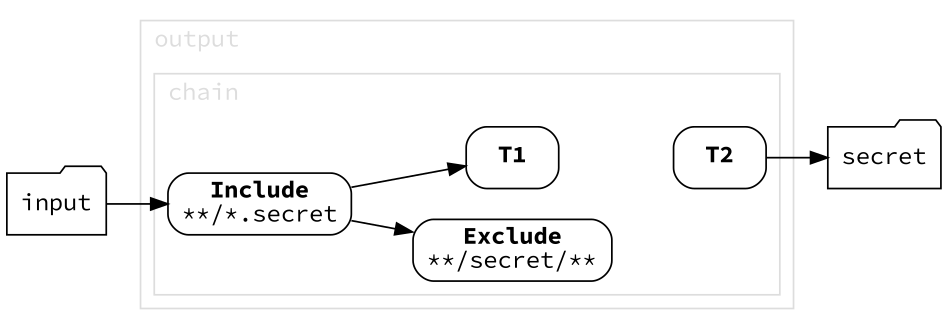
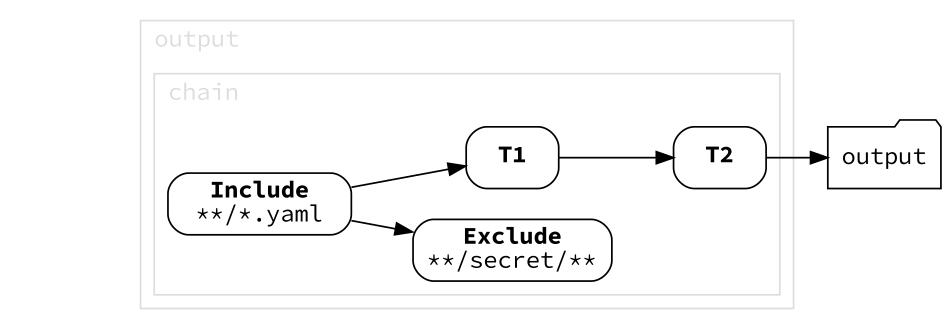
none -> (608, 158)
(884, 158) -> (884, 158)
(57, 204) -> none
(260, 214) -> (260, 214)
